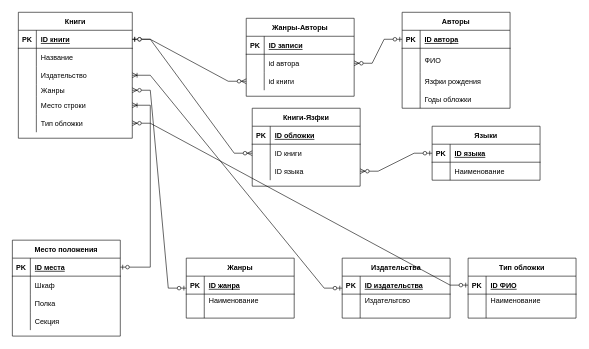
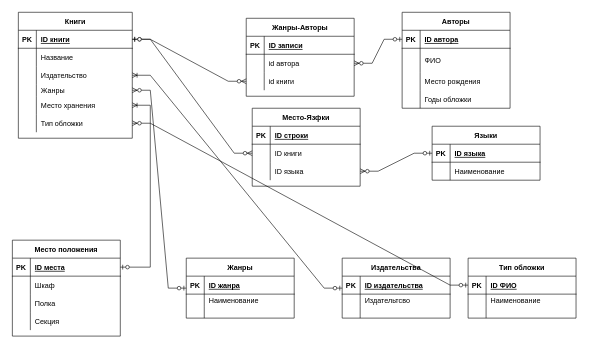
(452, 82) -> (452, 82)
(64, 106) -> (68, 106)
(306, 118) -> (306, 118)
(294, 136) -> (292, 136)
